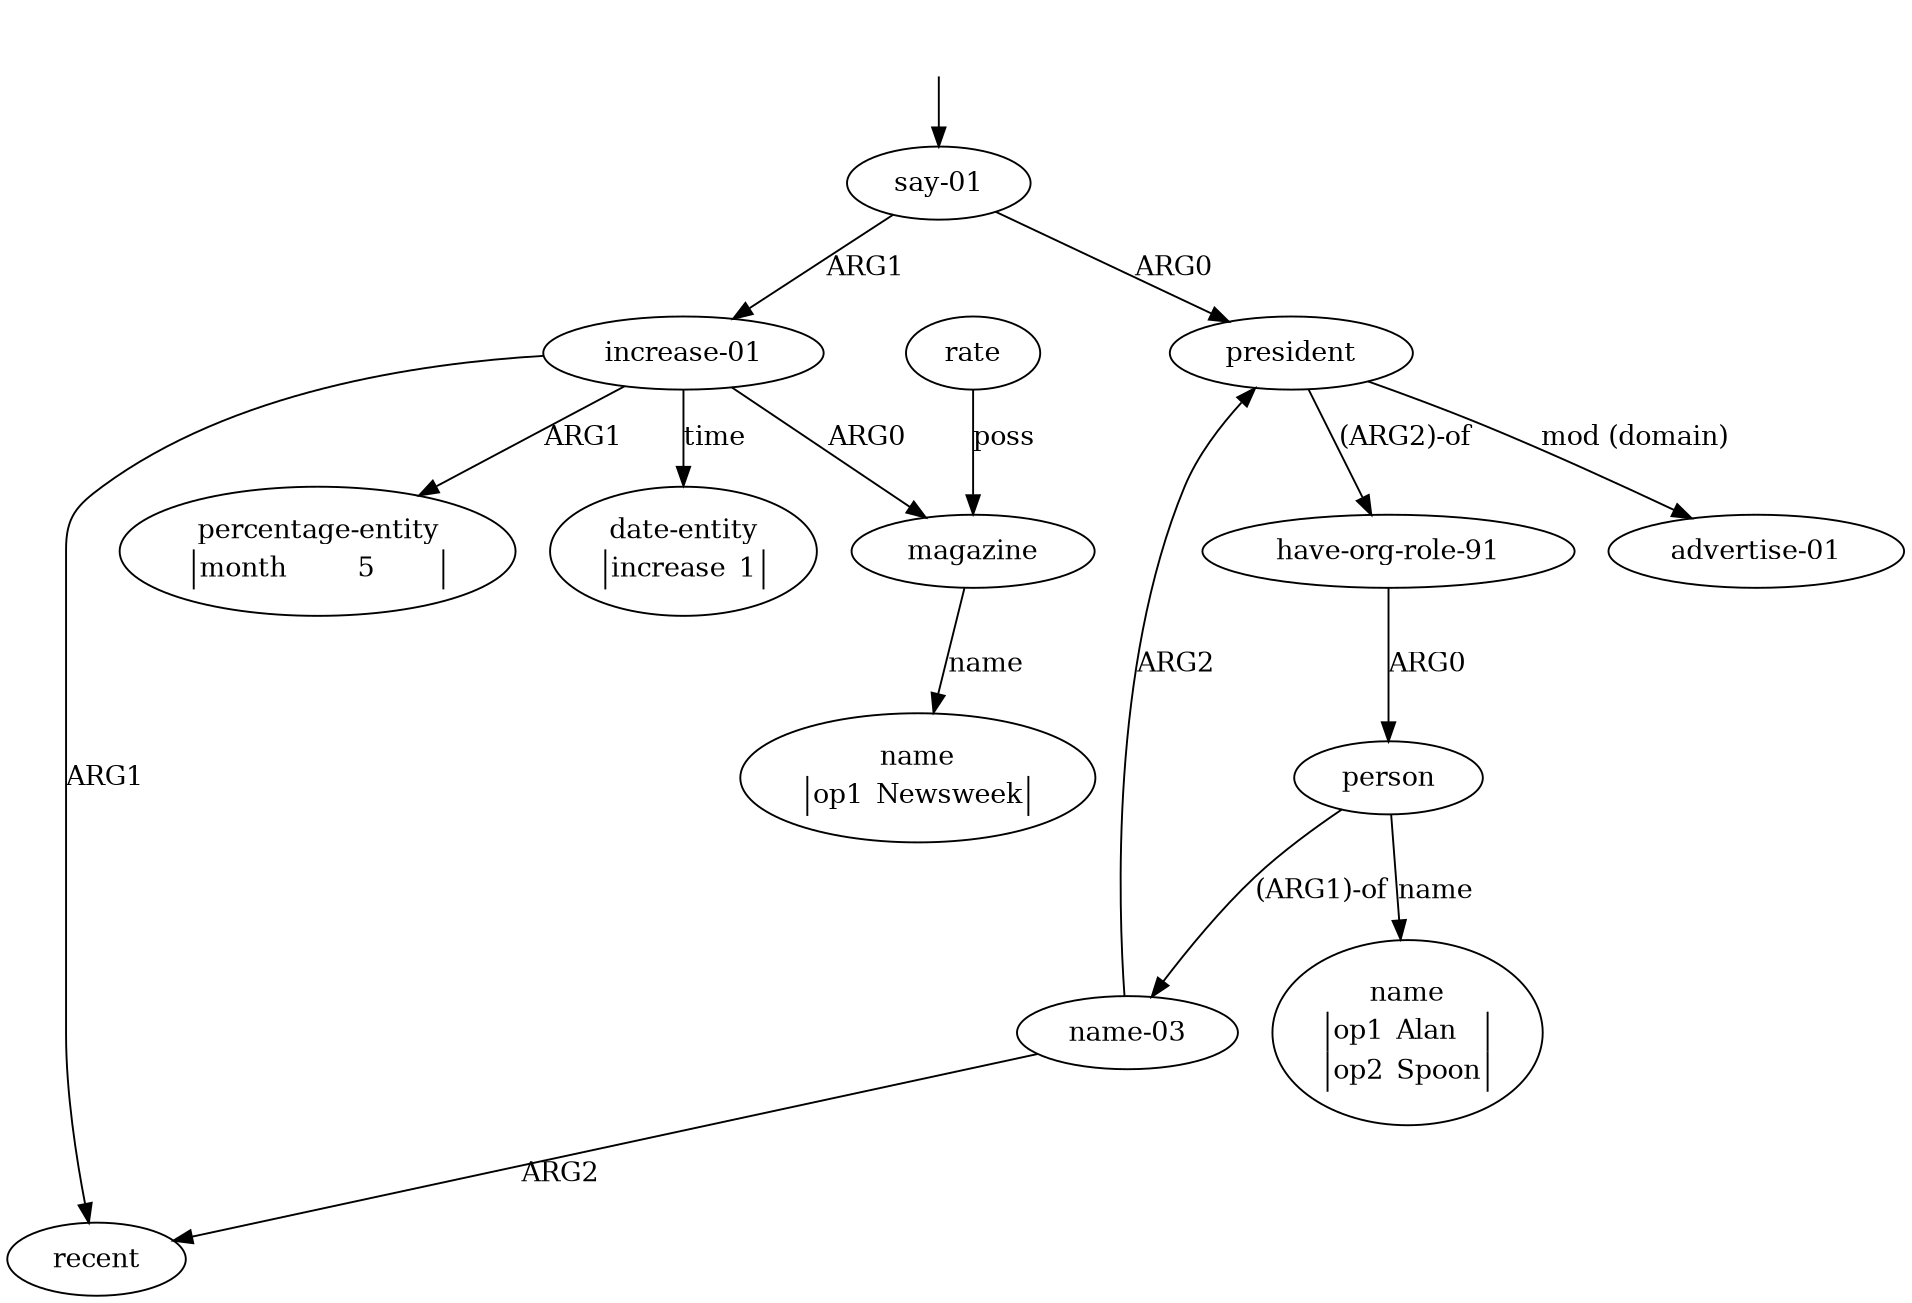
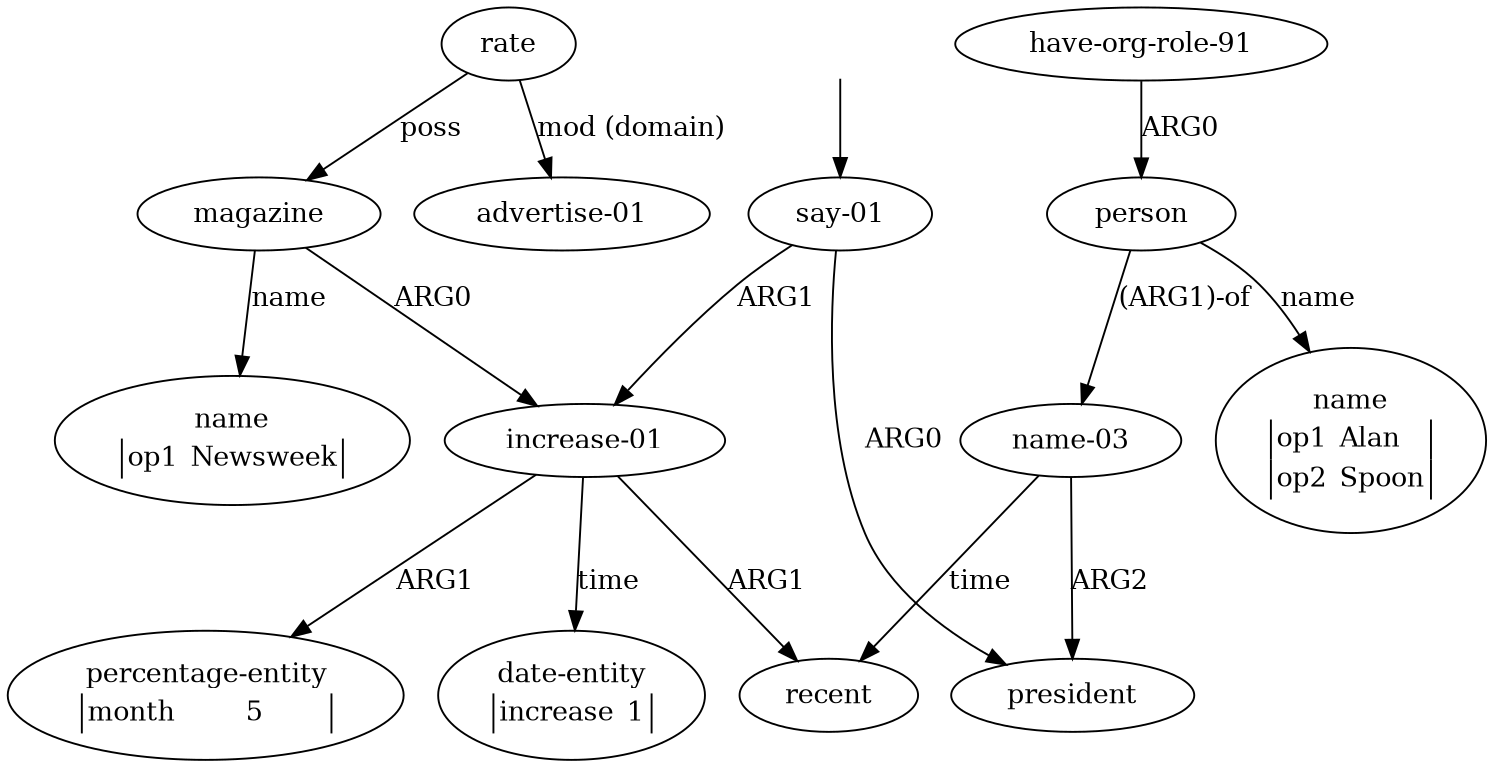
(1523, 442) -> (532, 120)
(1336, 443) -> none
(821, 447) -> (413, 321)
(561, 1174) -> (980, 582)
